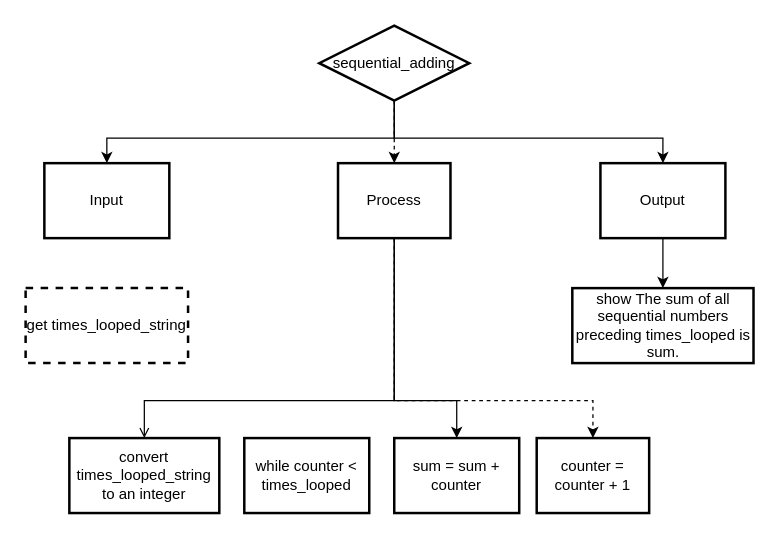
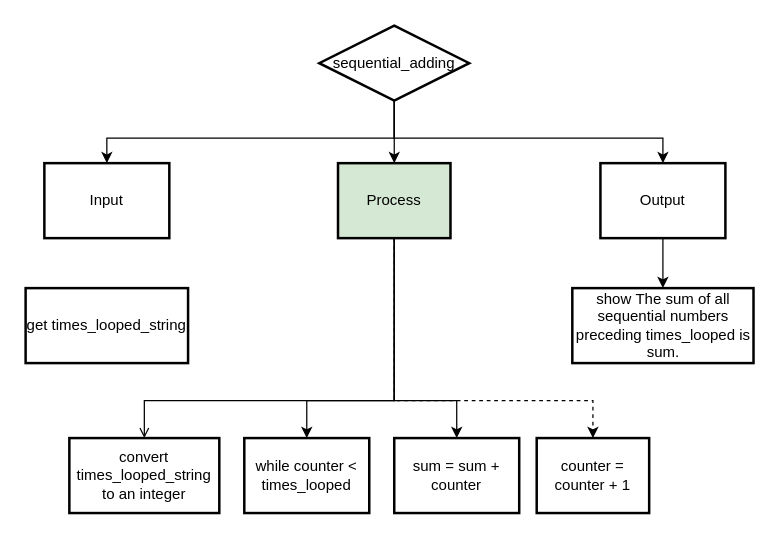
(394, 149) -> (394, 149)
(394, 201) -> (394, 201)
(107, 326) -> (107, 326)
none -> (307, 416)
